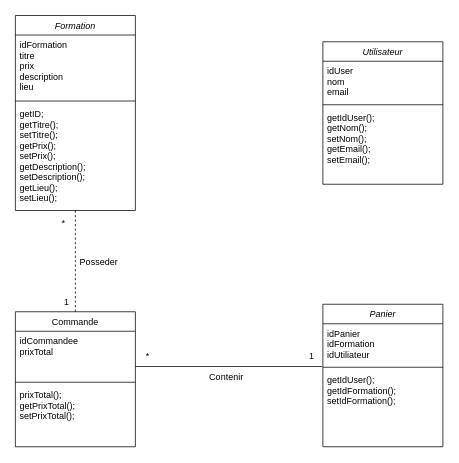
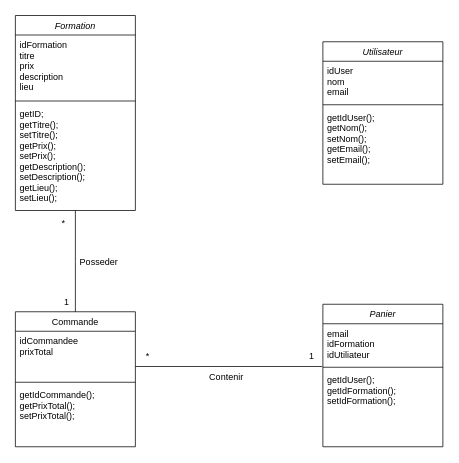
(75, 260) -> (75, 260)
(345, 334) -> (337, 334)
(46, 395) -> (59, 395)
